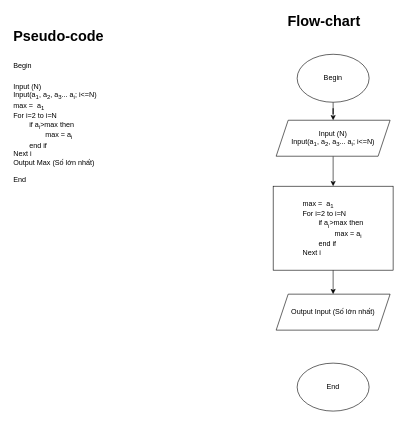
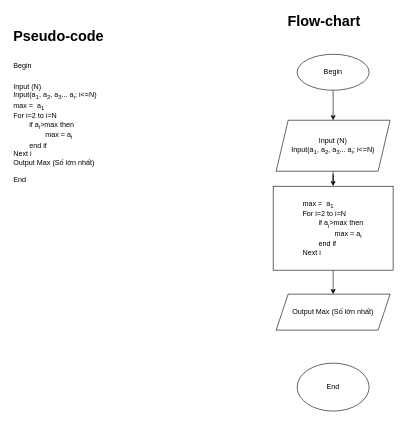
(333, 78) -> (333, 72)
(333, 138) -> (333, 146)
(333, 312) -> (333, 312)
